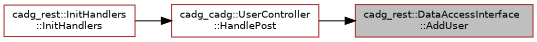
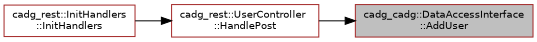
(245, 21) -> (245, 21)
(444, 21) -> (444, 21)
